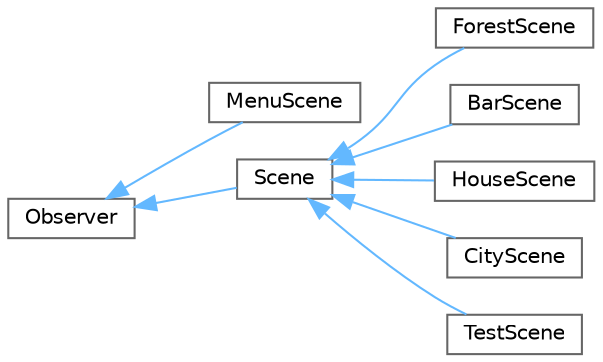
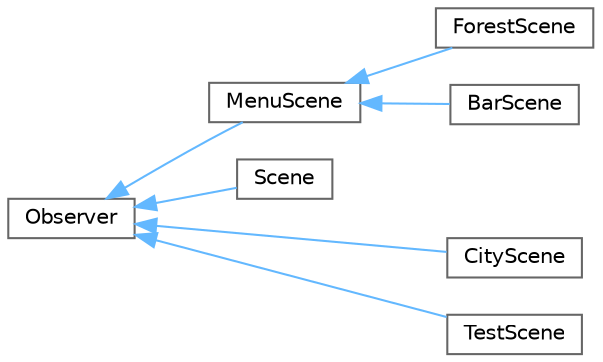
(403, 95) -> (409, 62)
(402, 141) -> (416, 104)
(515, 181) -> none
(404, 220) -> (301, 239)
(393, 268) -> (301, 279)
